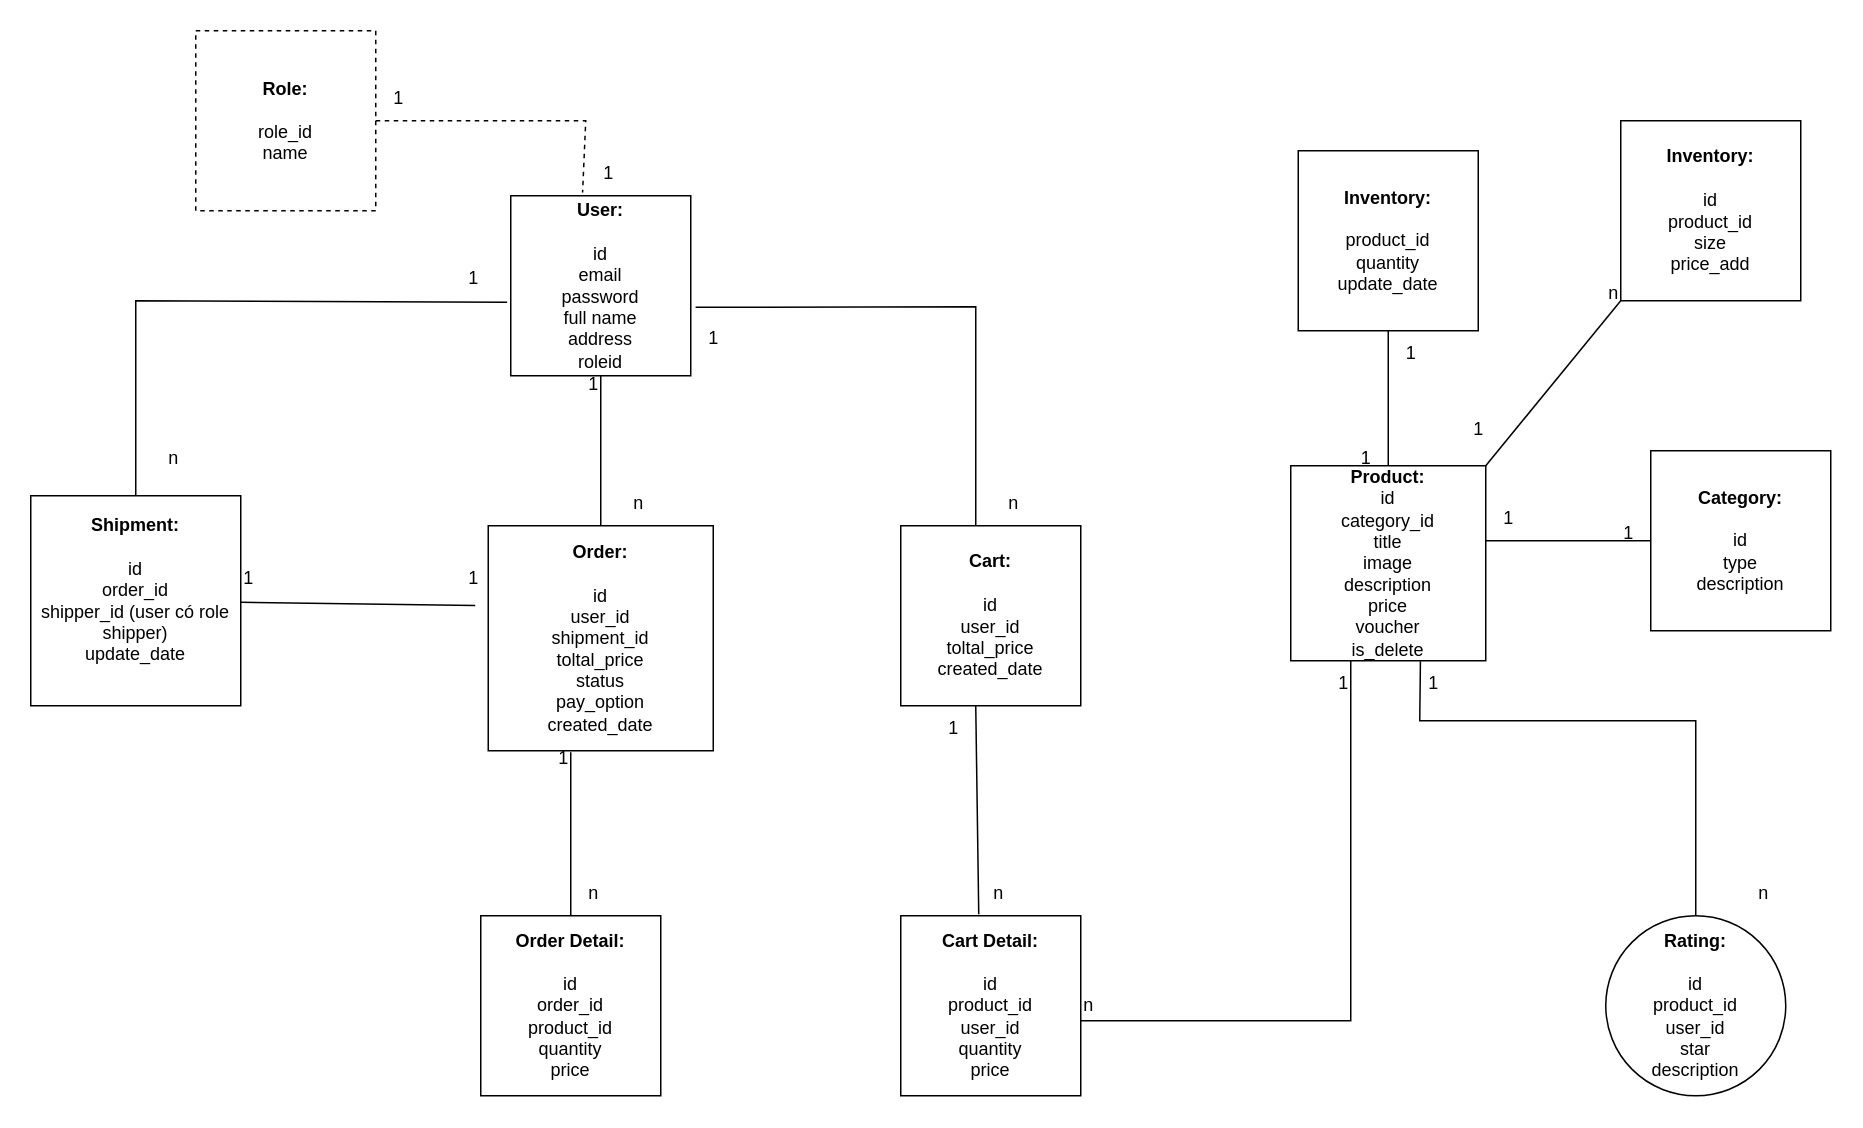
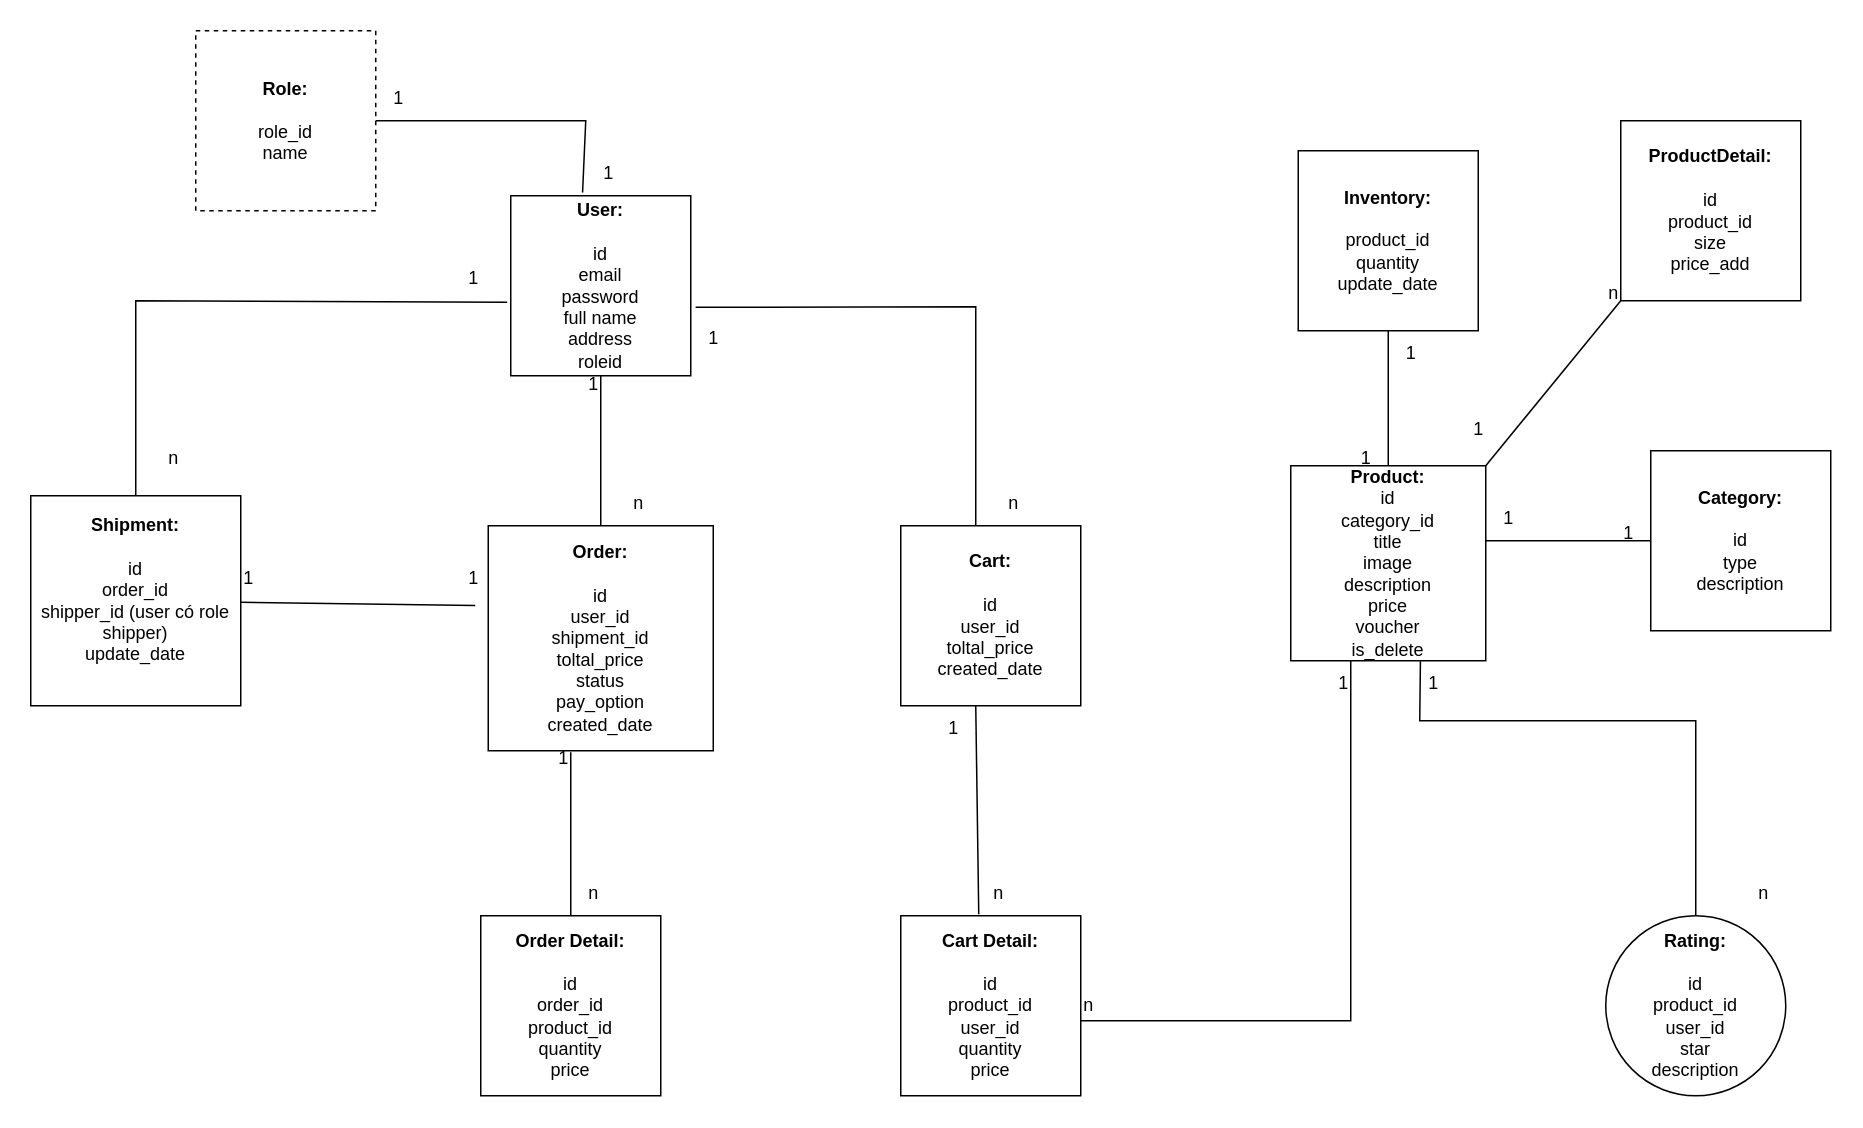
(517, 121) -> (517, 121)
(1711, 211) -> (1711, 211)
